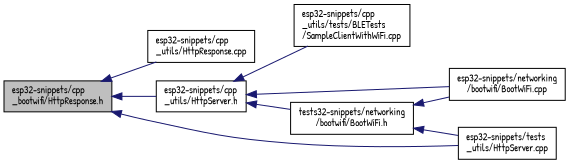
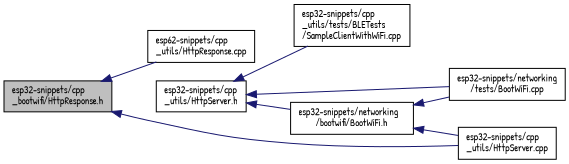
(201, 46) -> (201, 46)
(507, 84) -> (507, 84)
(139, 96) -> none
(352, 118) -> (352, 118)
(507, 143) -> (507, 143)
